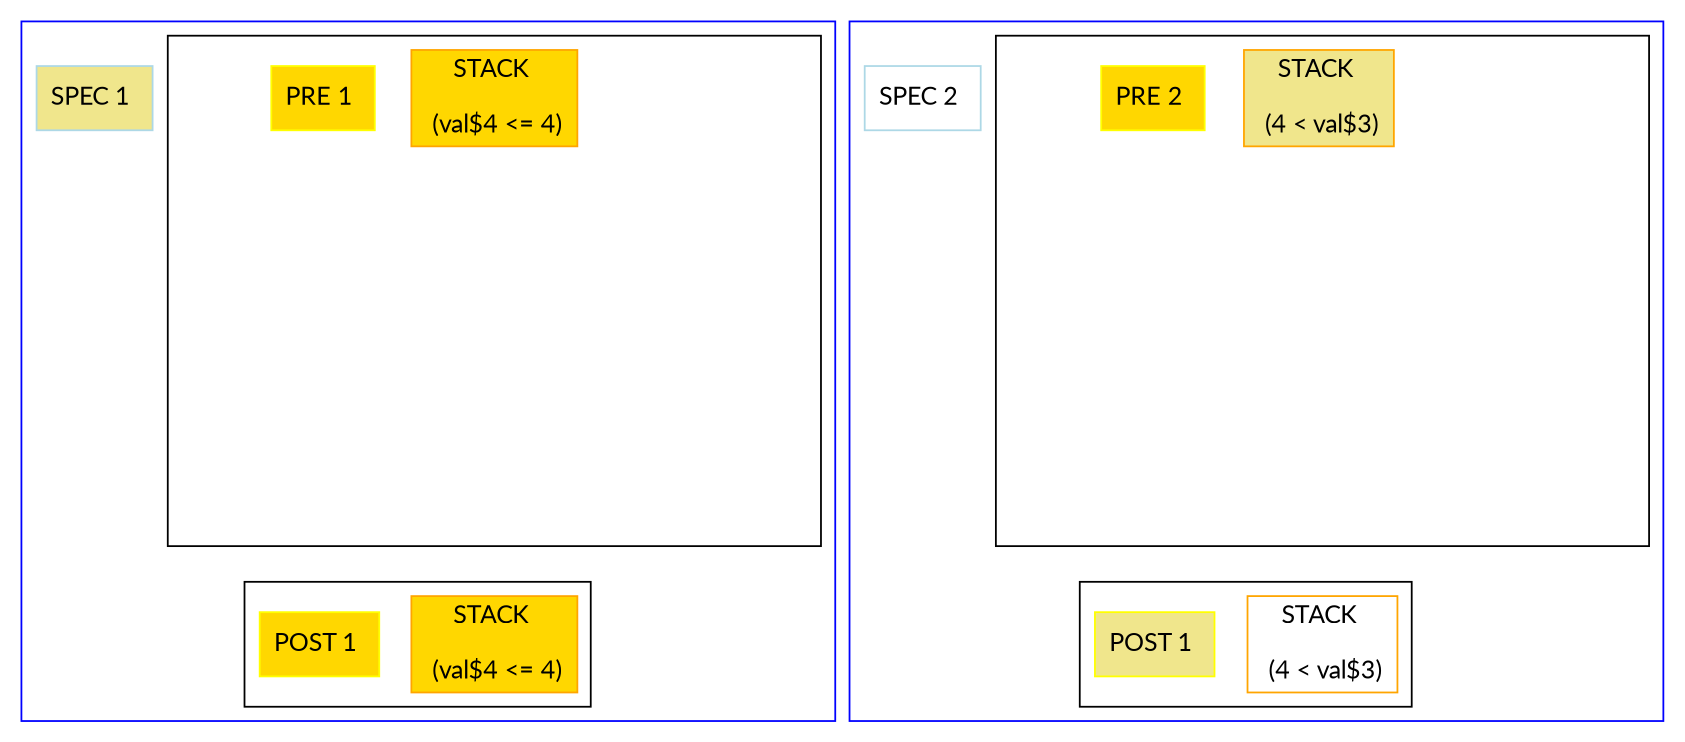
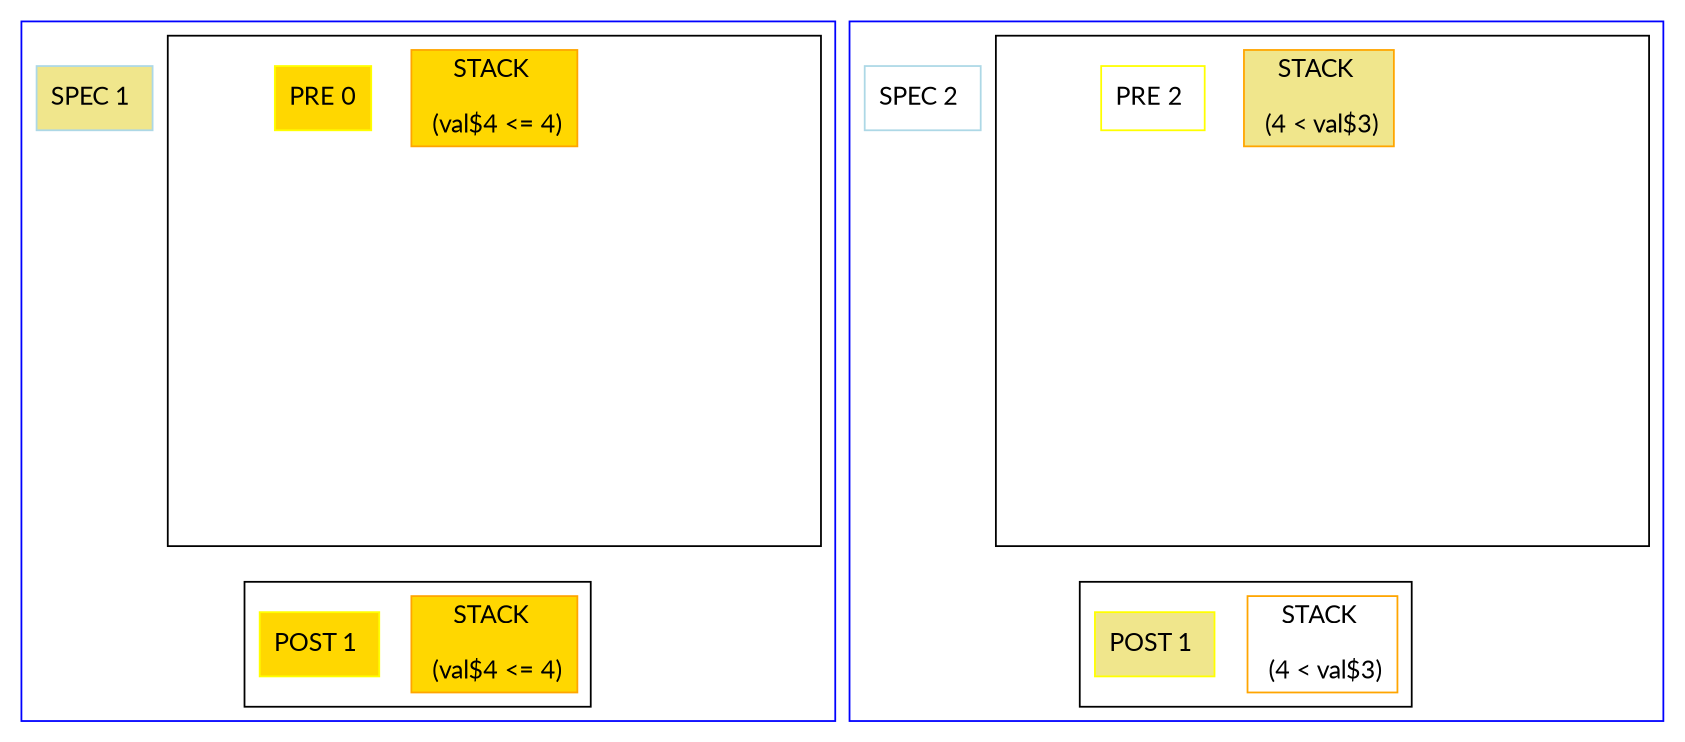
(323, 98) -> (323, 98)
(1153, 98) -> (1153, 98)
